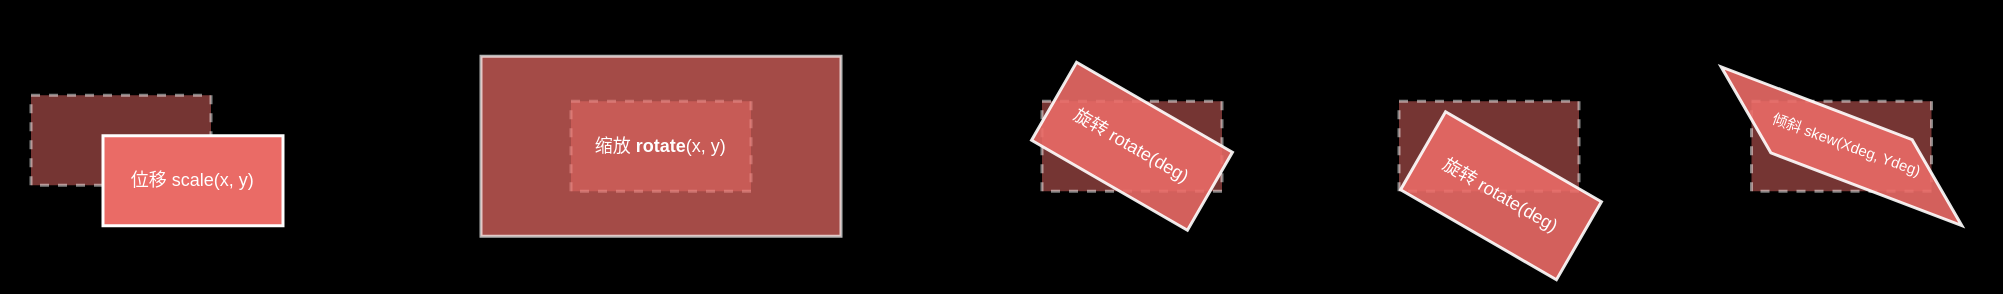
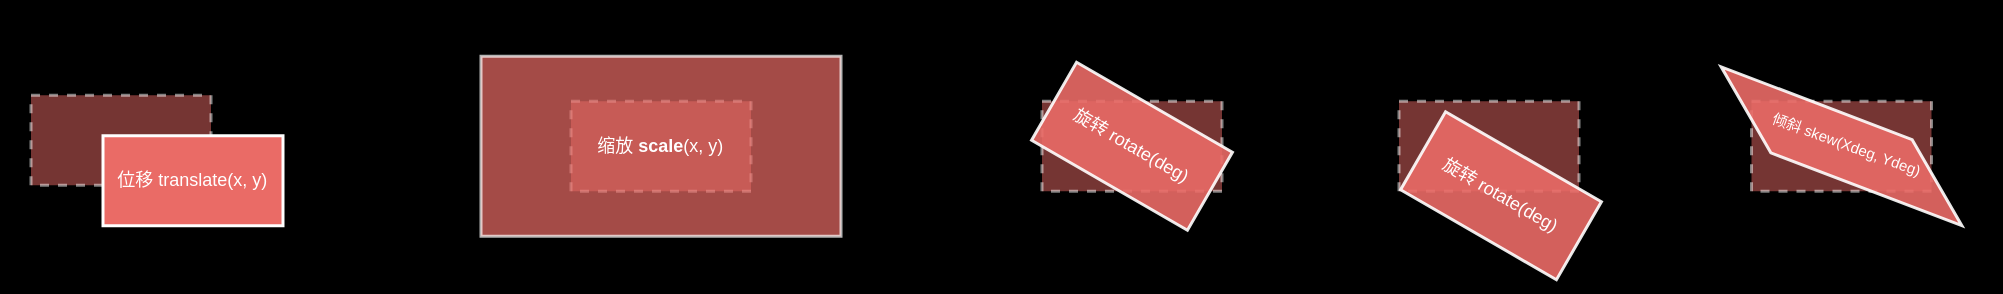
(661, 146) -> (661, 146)
(193, 181) -> (193, 181)
